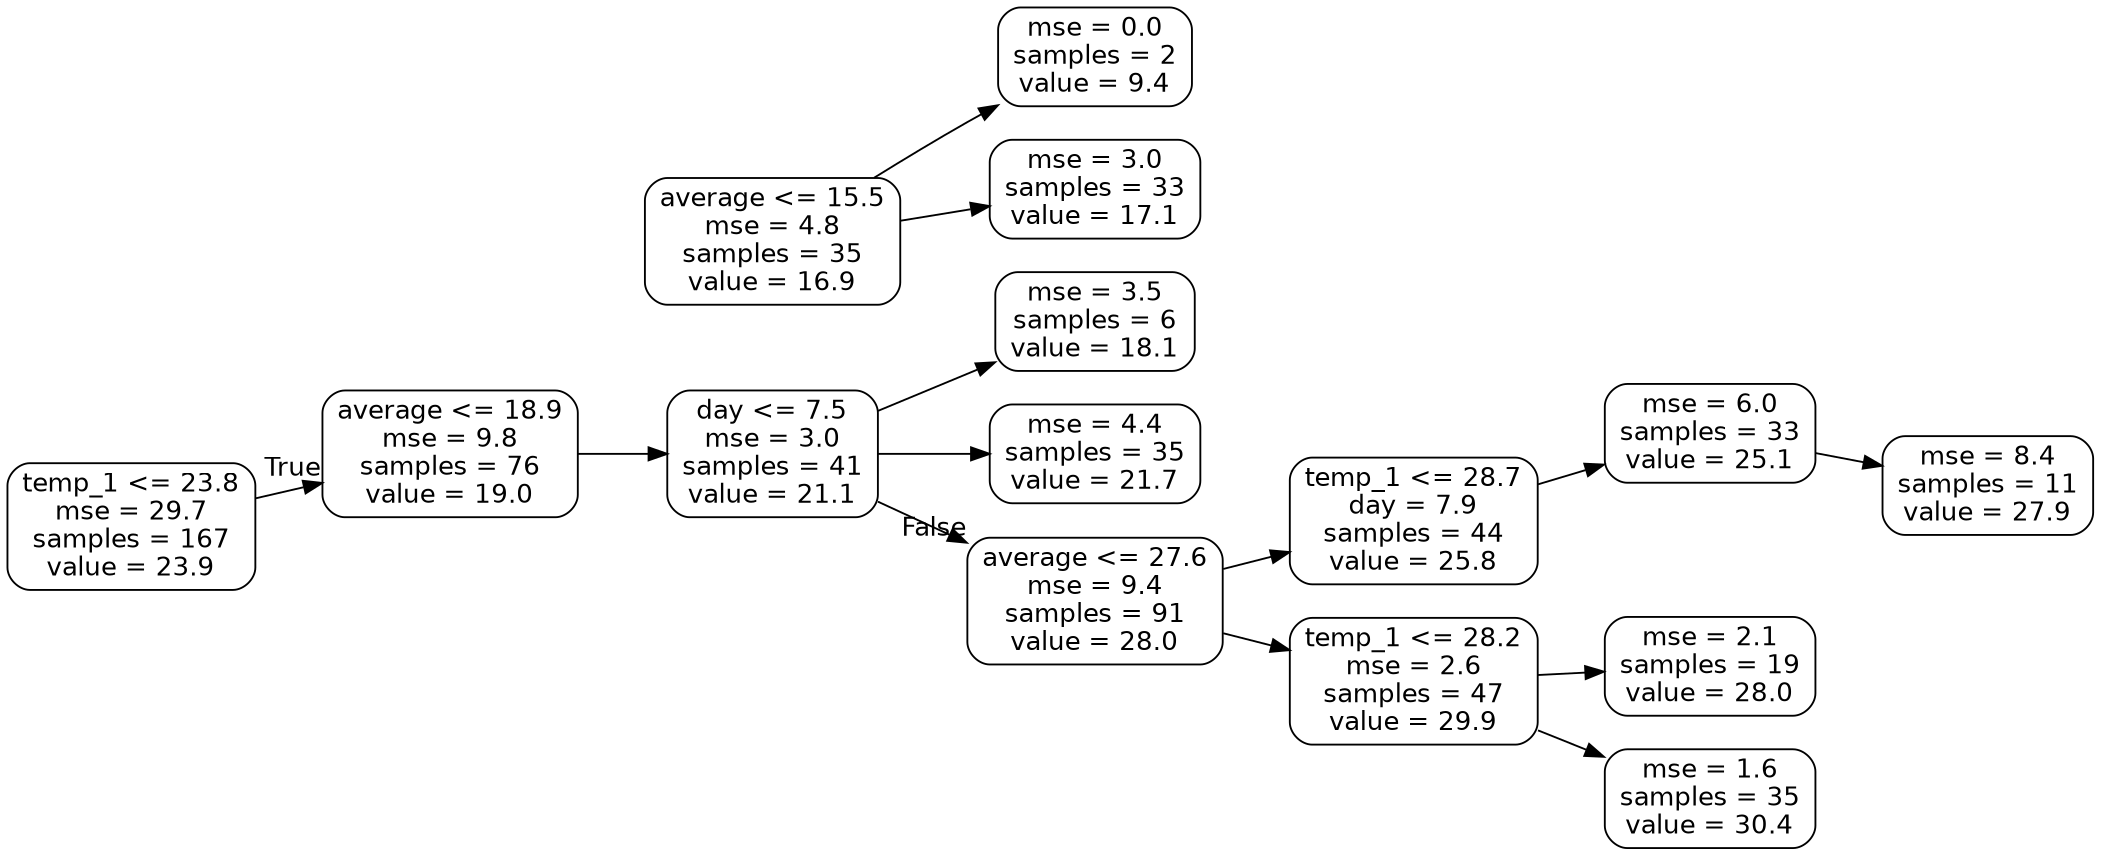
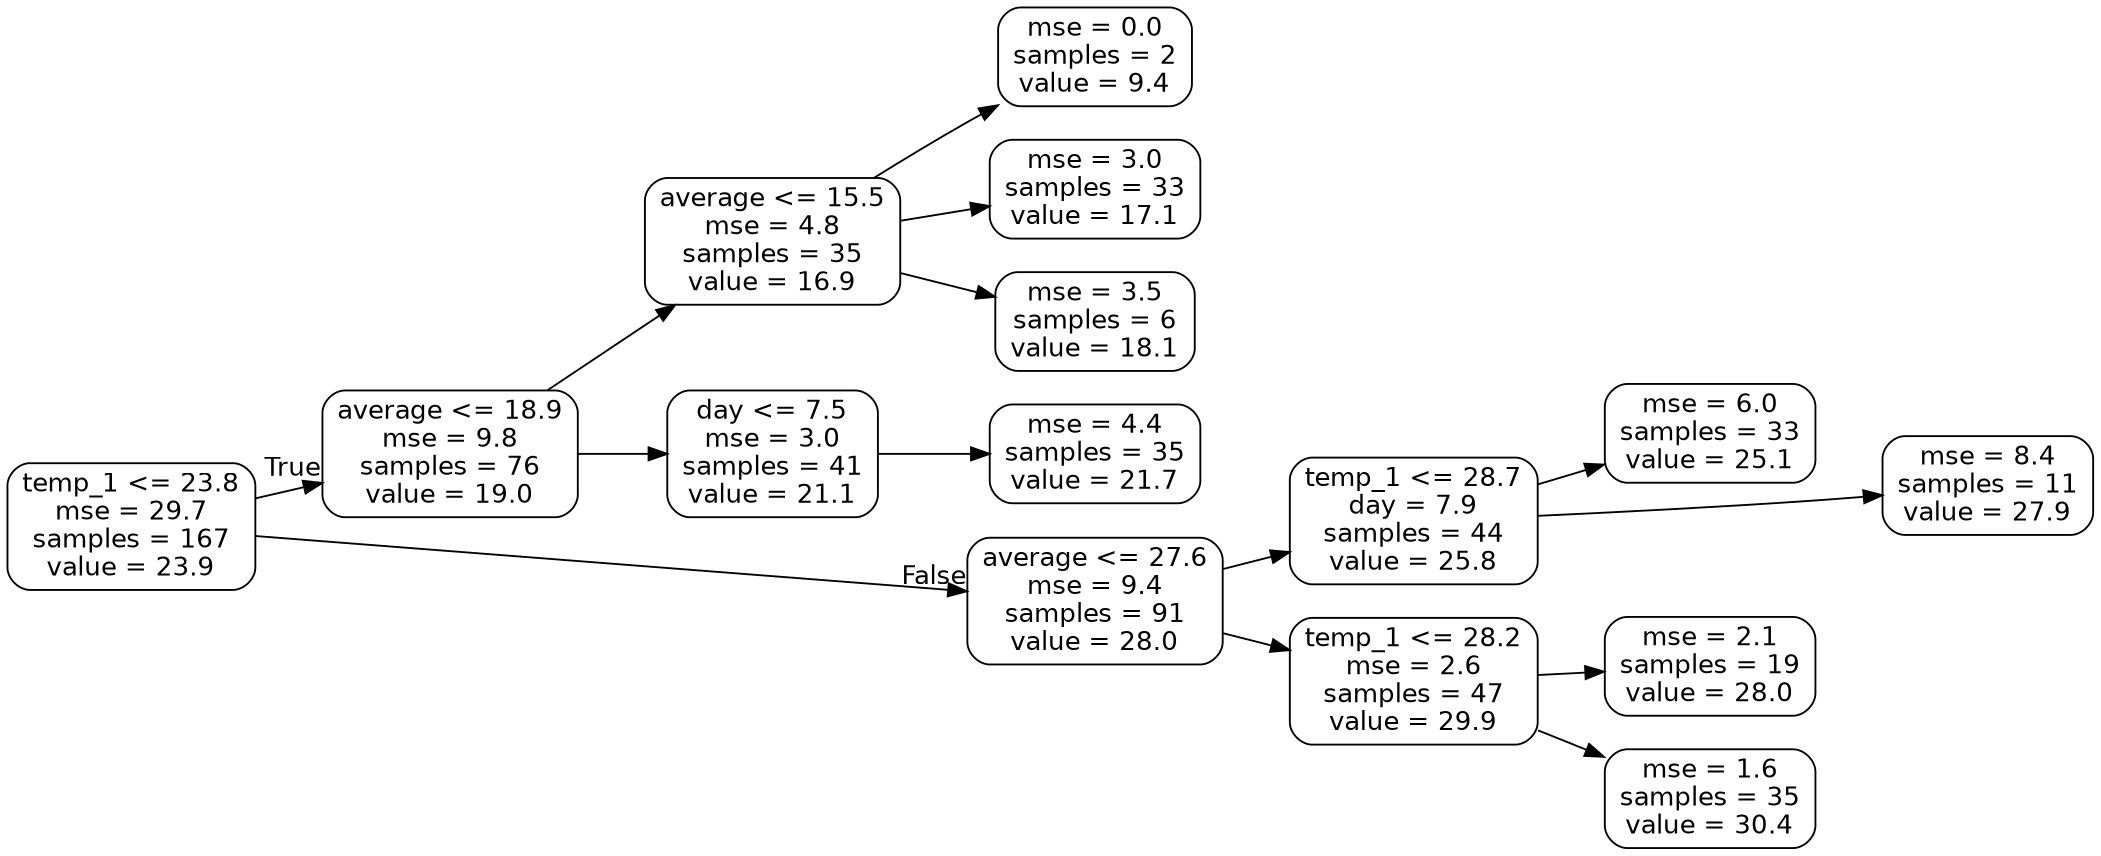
none -> (603, 353)
(928, 390) -> (938, 283)
(1840, 458) -> (1701, 508)
(914, 518) -> (602, 563)
